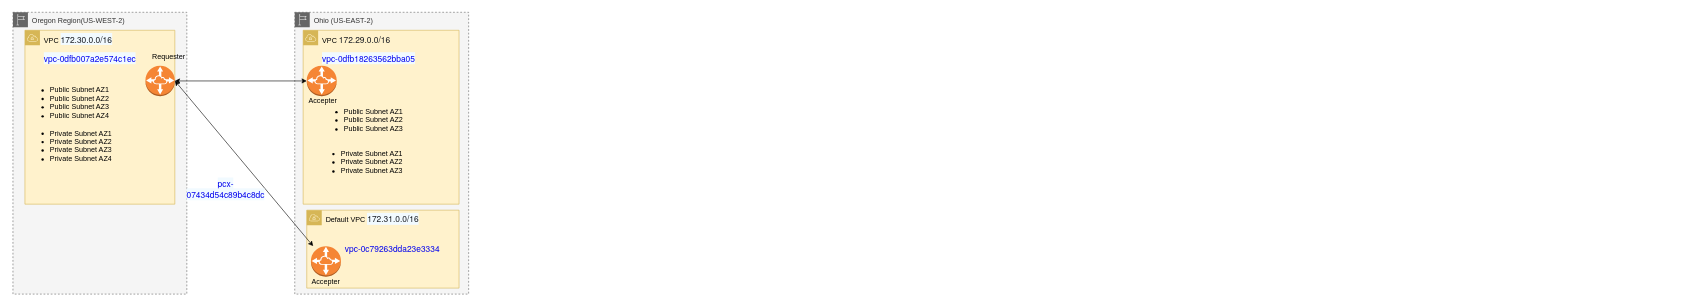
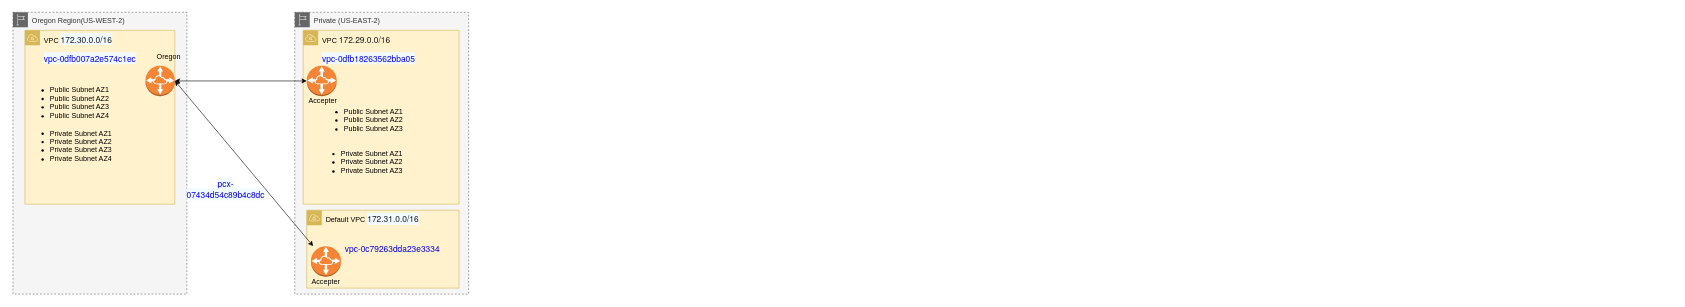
(344, 21) -> (350, 21)
(168, 57) -> (168, 57)
